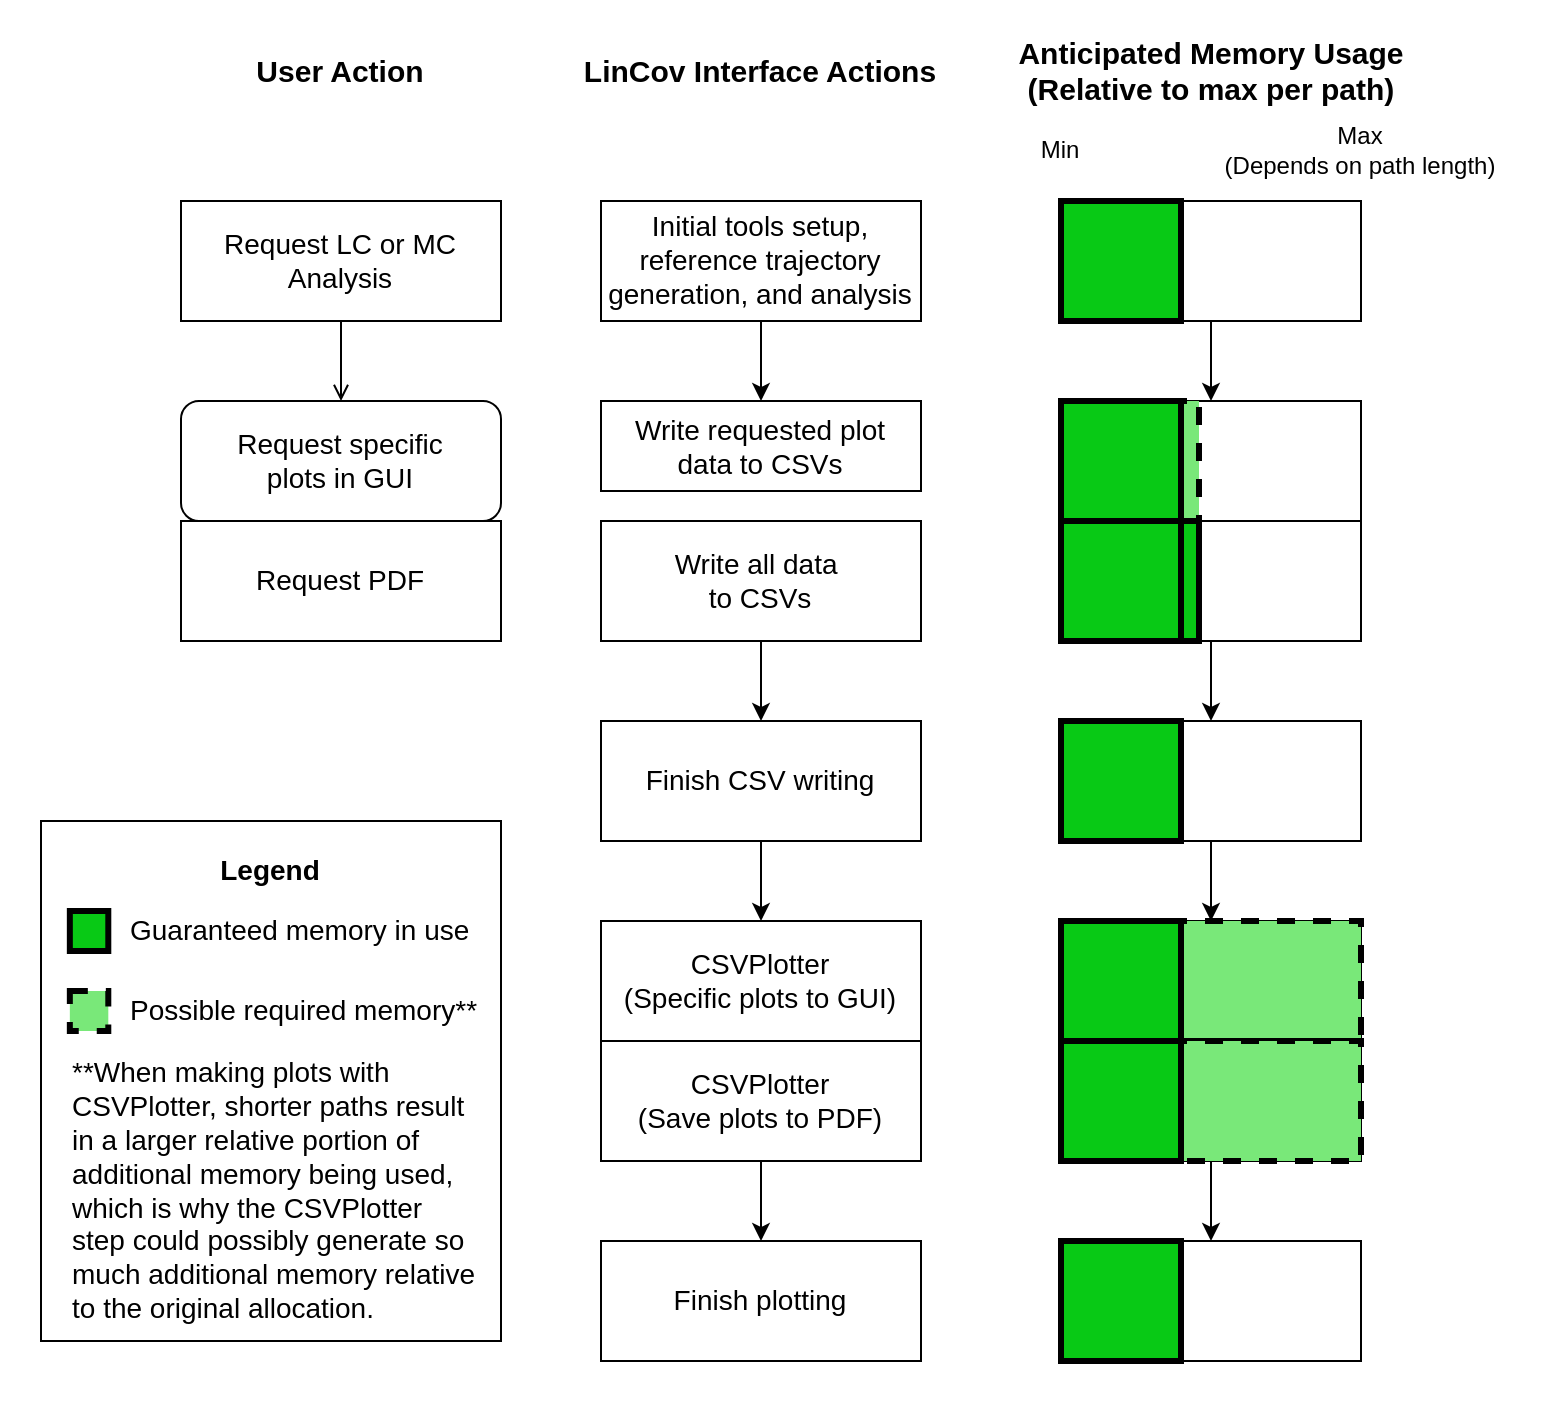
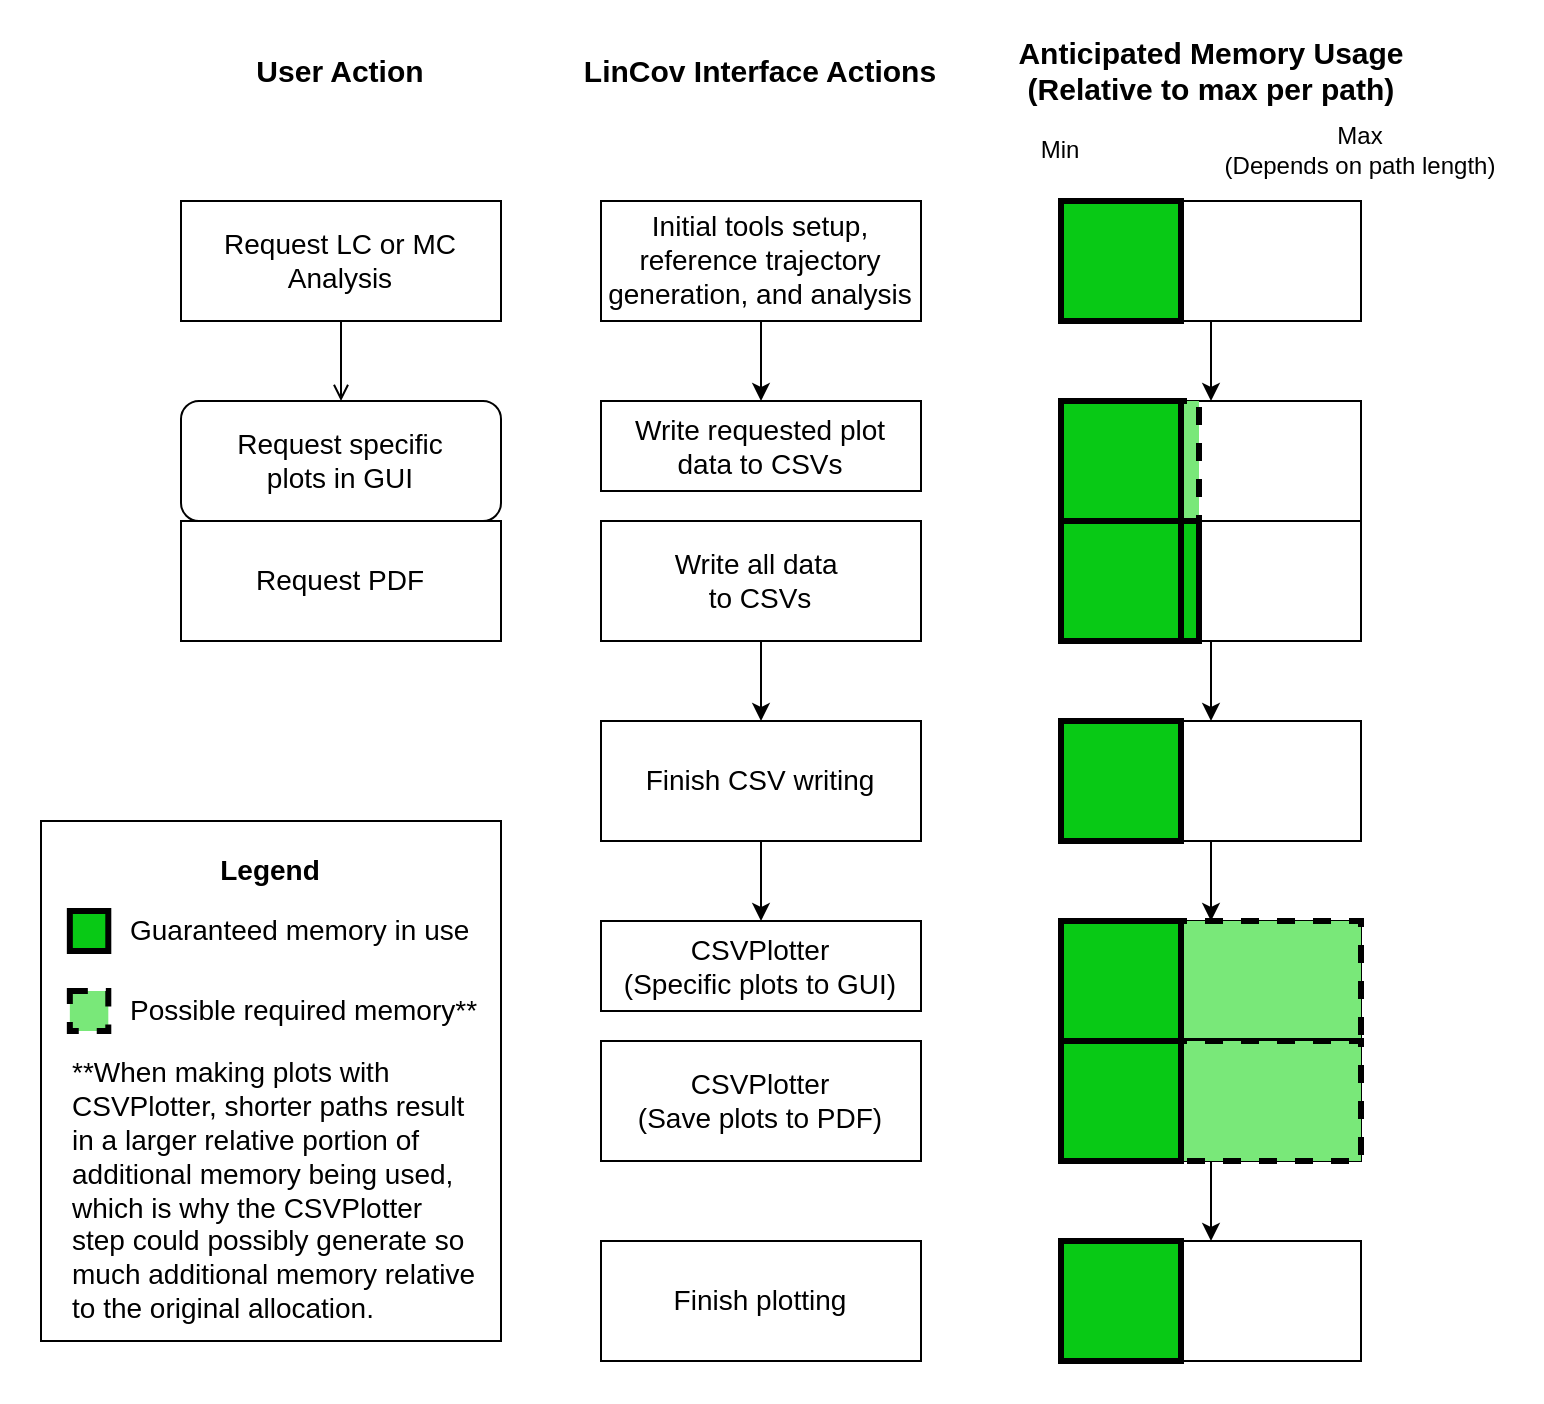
(761, 981) -> (761, 966)
(761, 1194) -> none
